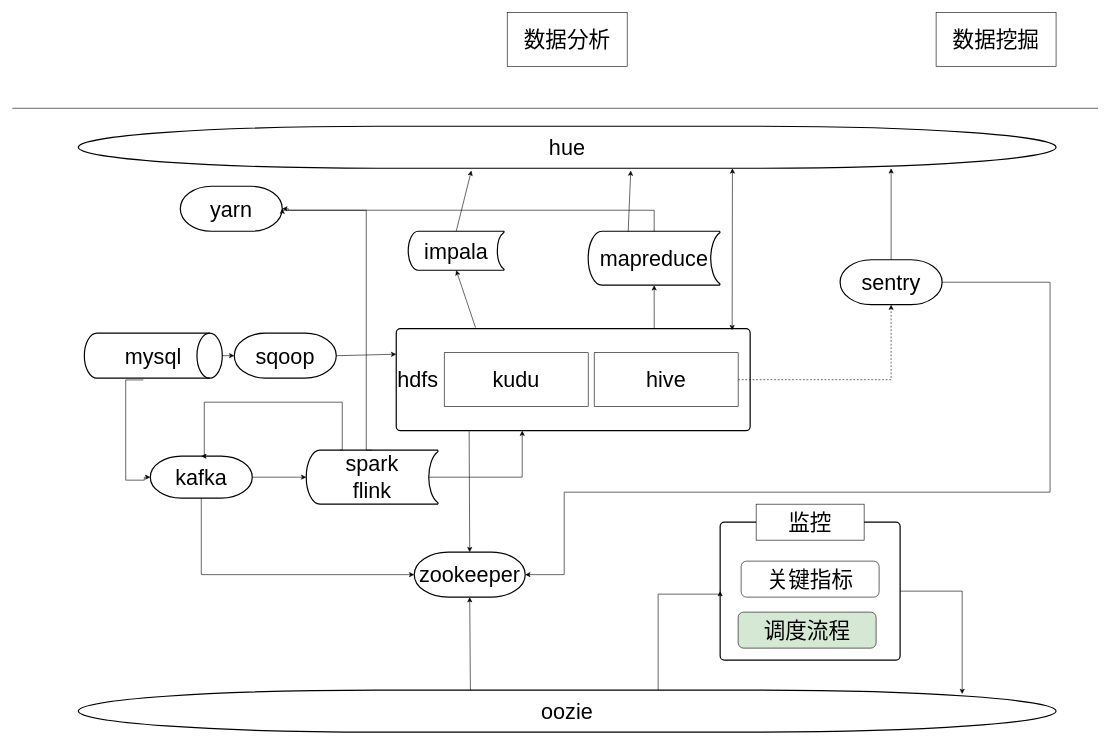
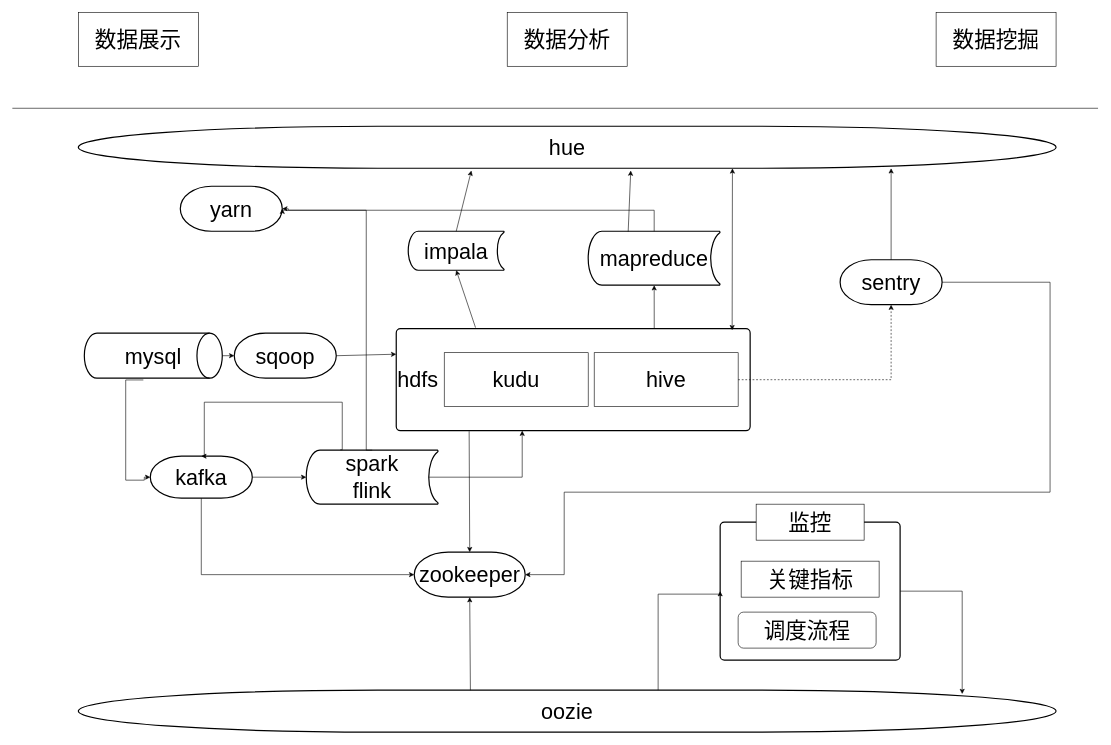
none -> (138, 39)
(810, 579) -> (810, 579)
(807, 630) -> (807, 630)
